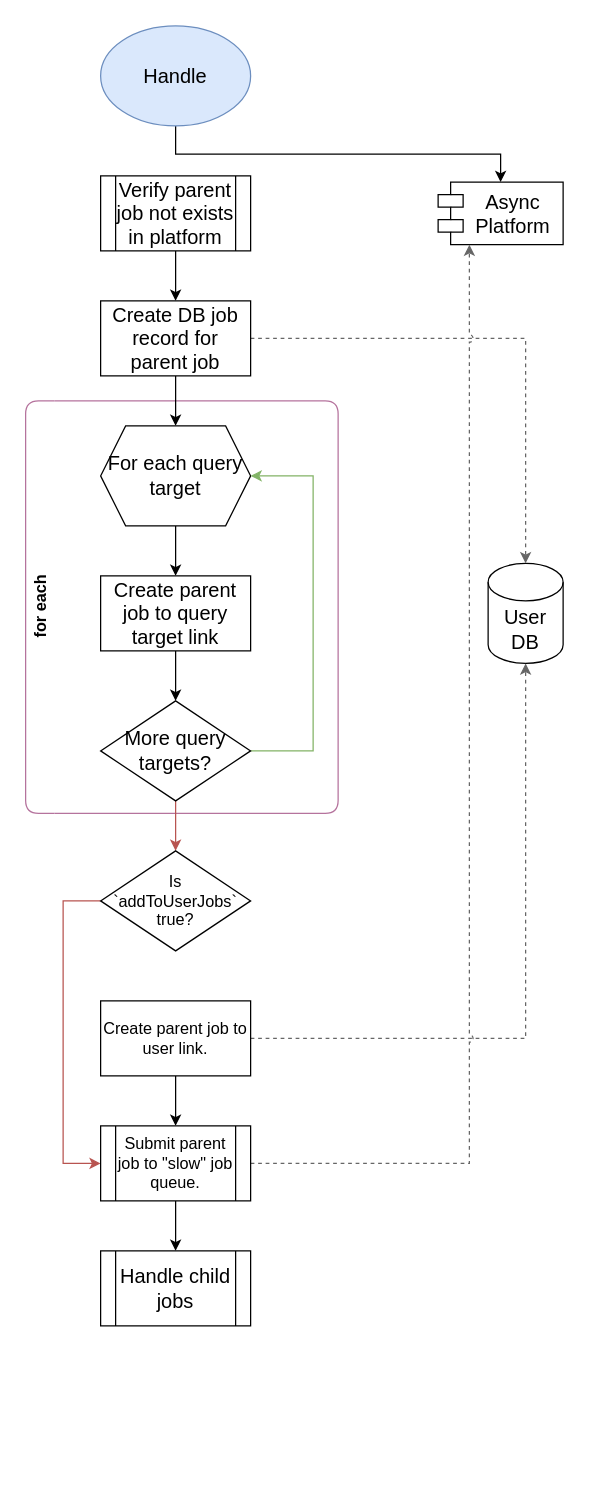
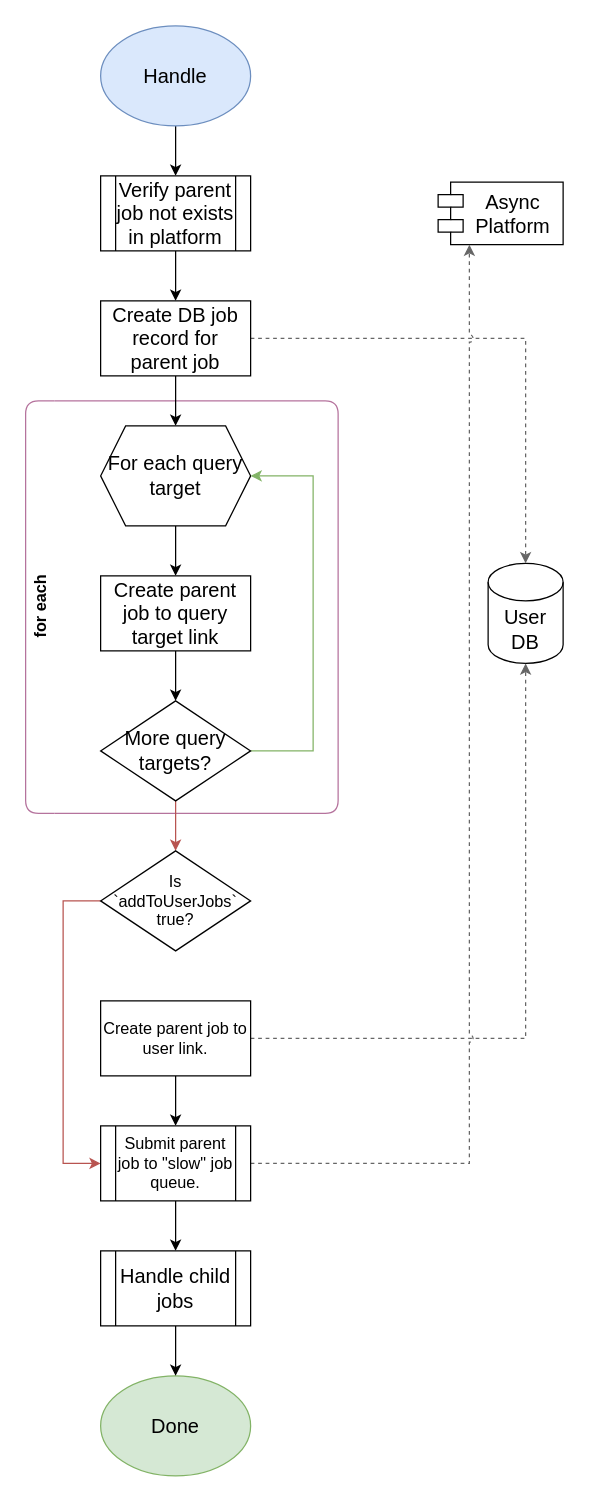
(347, 154) -> (176, 159)
none -> (176, 1347)
none -> (176, 1426)
